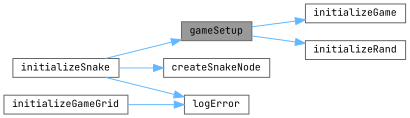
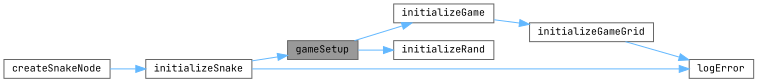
none -> (507, 21)
(136, 68) -> (123, 69)
